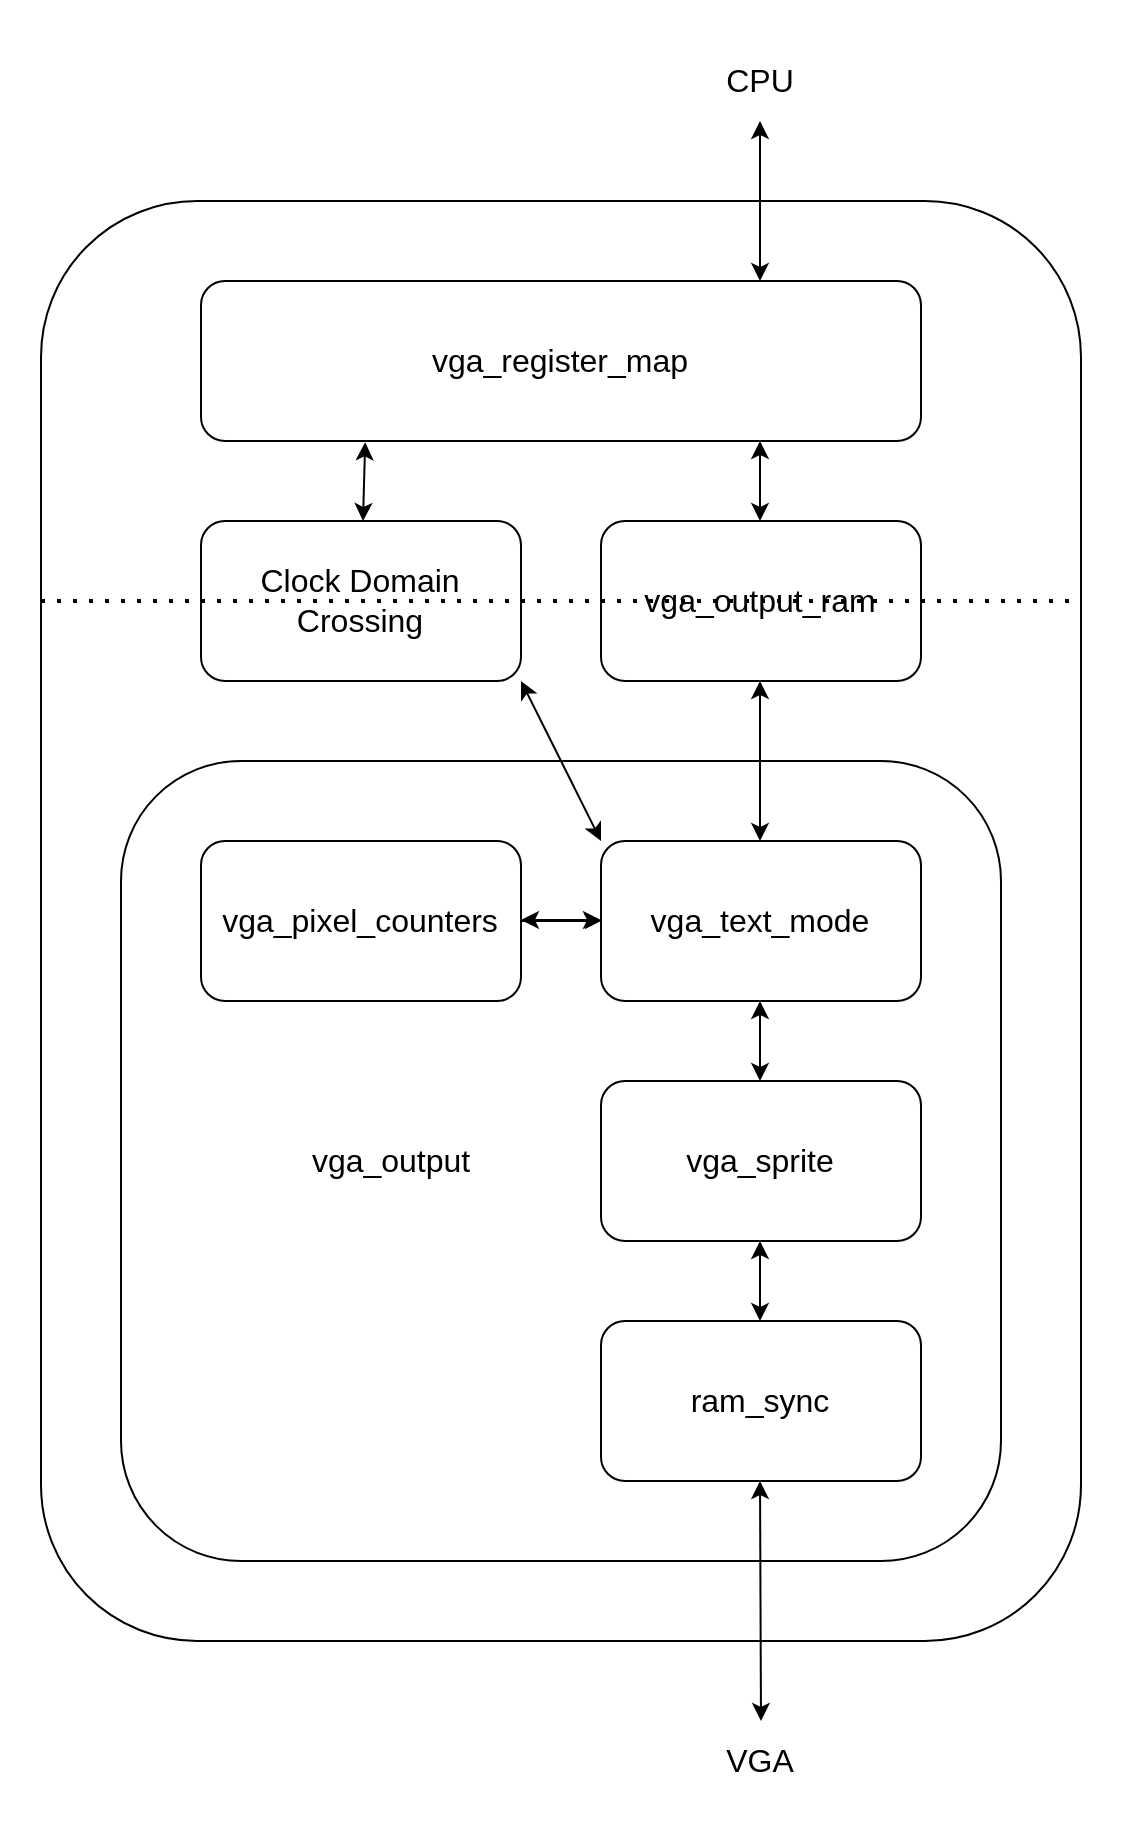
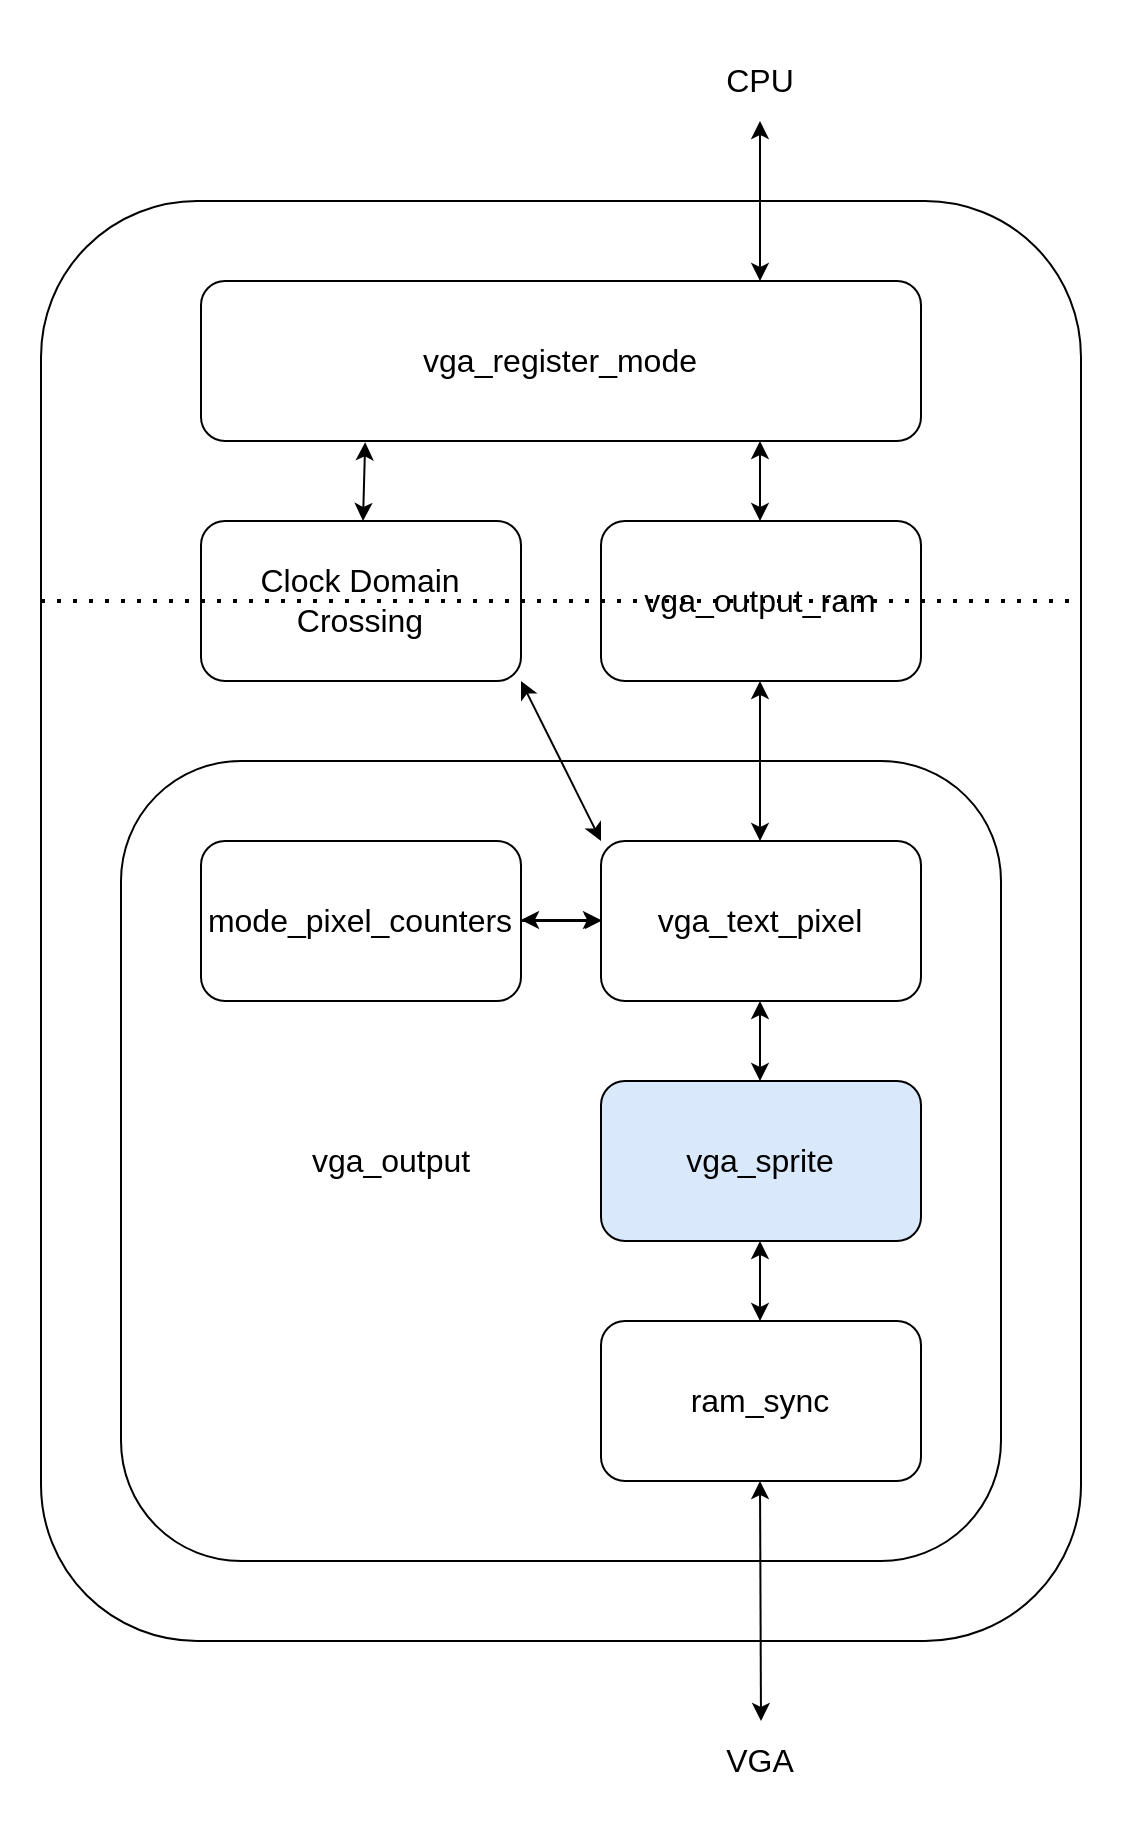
(561, 361) -> (561, 361)
(361, 921) -> (361, 921)
(761, 921) -> (761, 921)
(761, 1161) -> (761, 1161)
